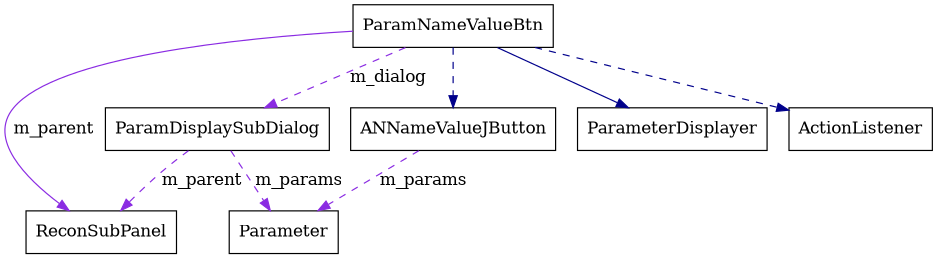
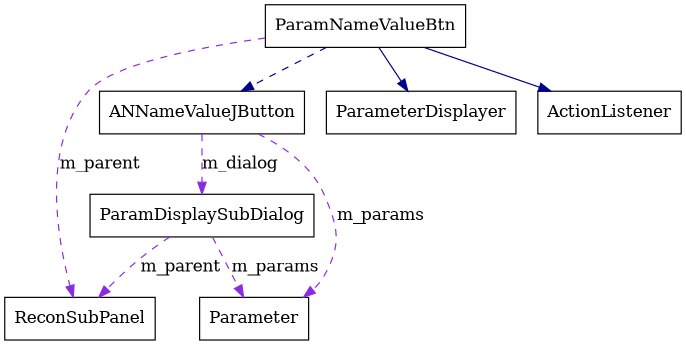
(119, 61) -> (84, 98)
(340, 75) -> (202, 158)
(656, 77) -> (482, 67)
